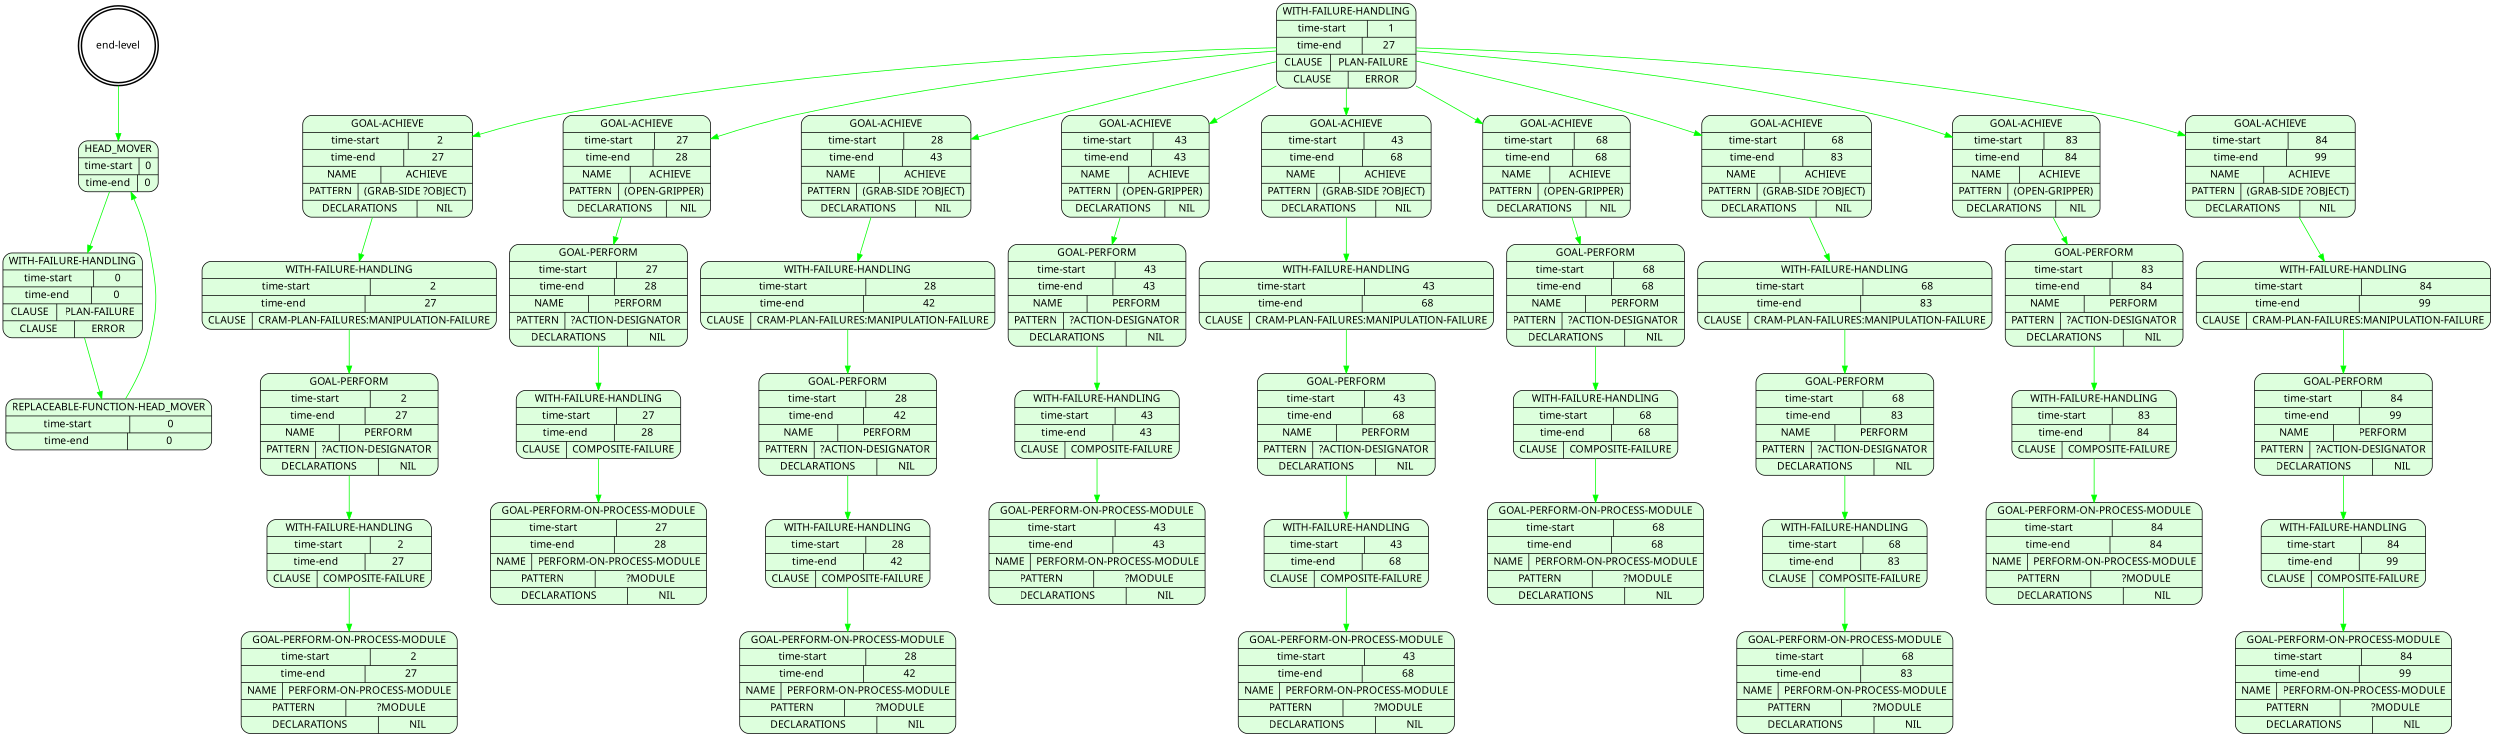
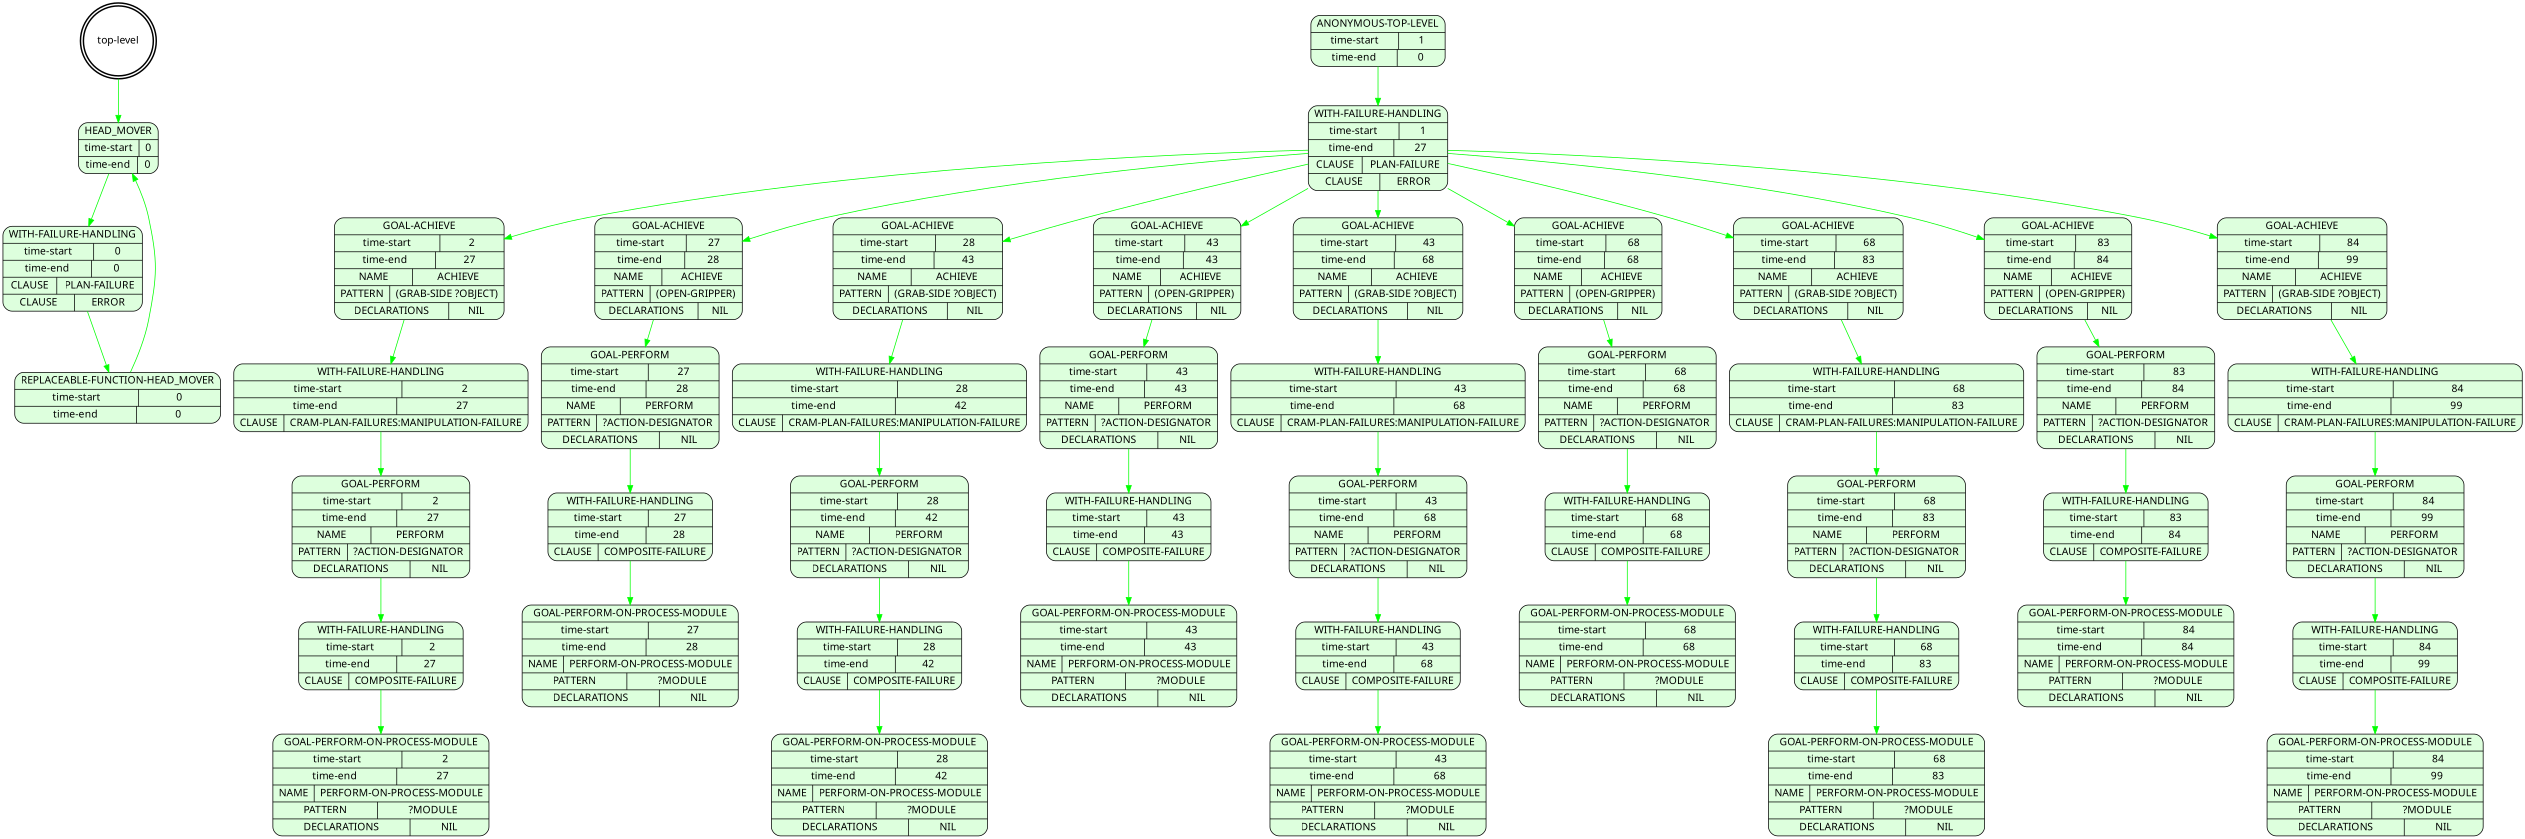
none -> (1378, 41)
(118, 46) -> (118, 41)
